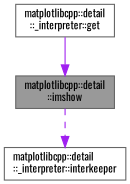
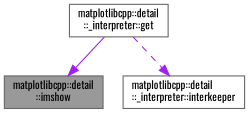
(65, 122) -> (148, 52)
